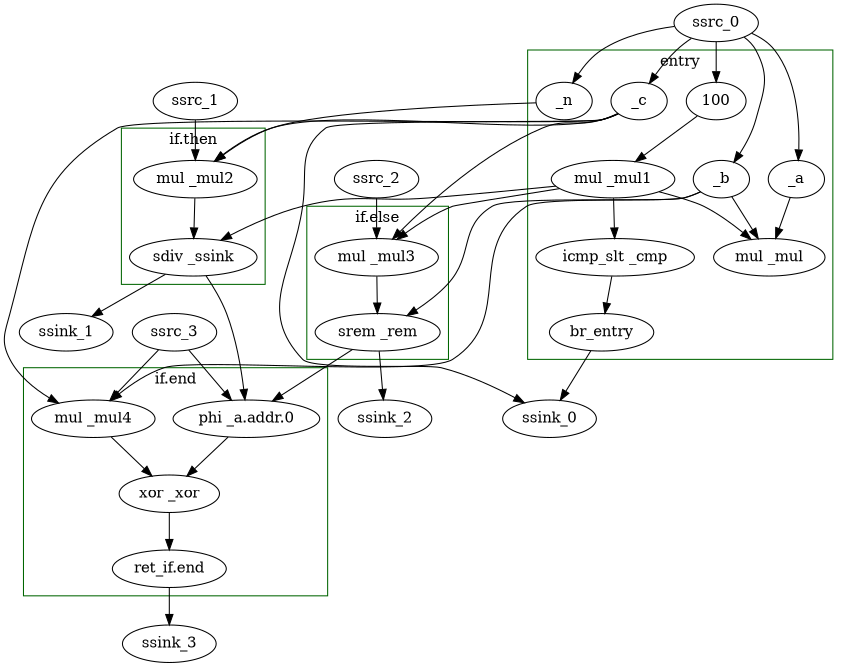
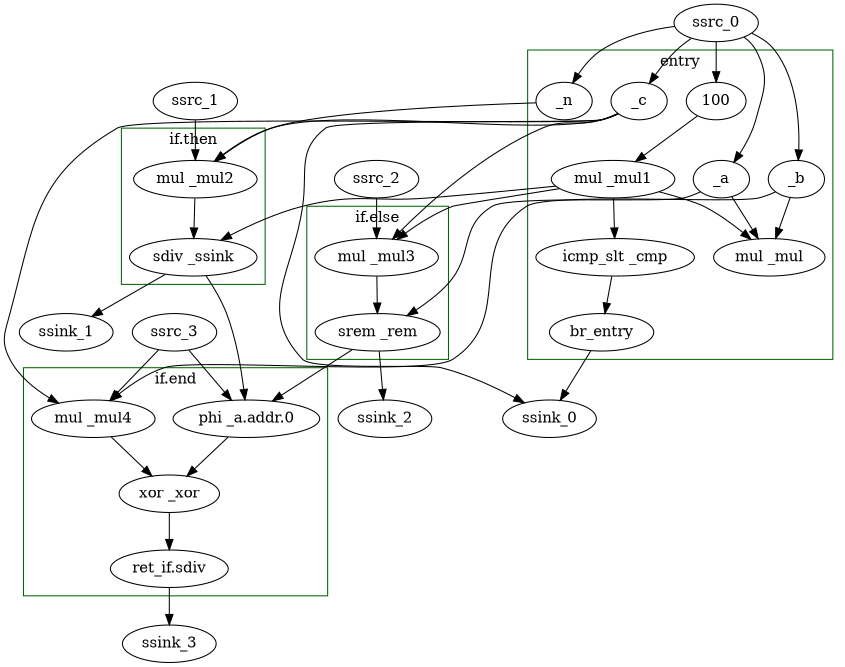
(496, 205) -> (496, 205)
(169, 569) -> (169, 569)
